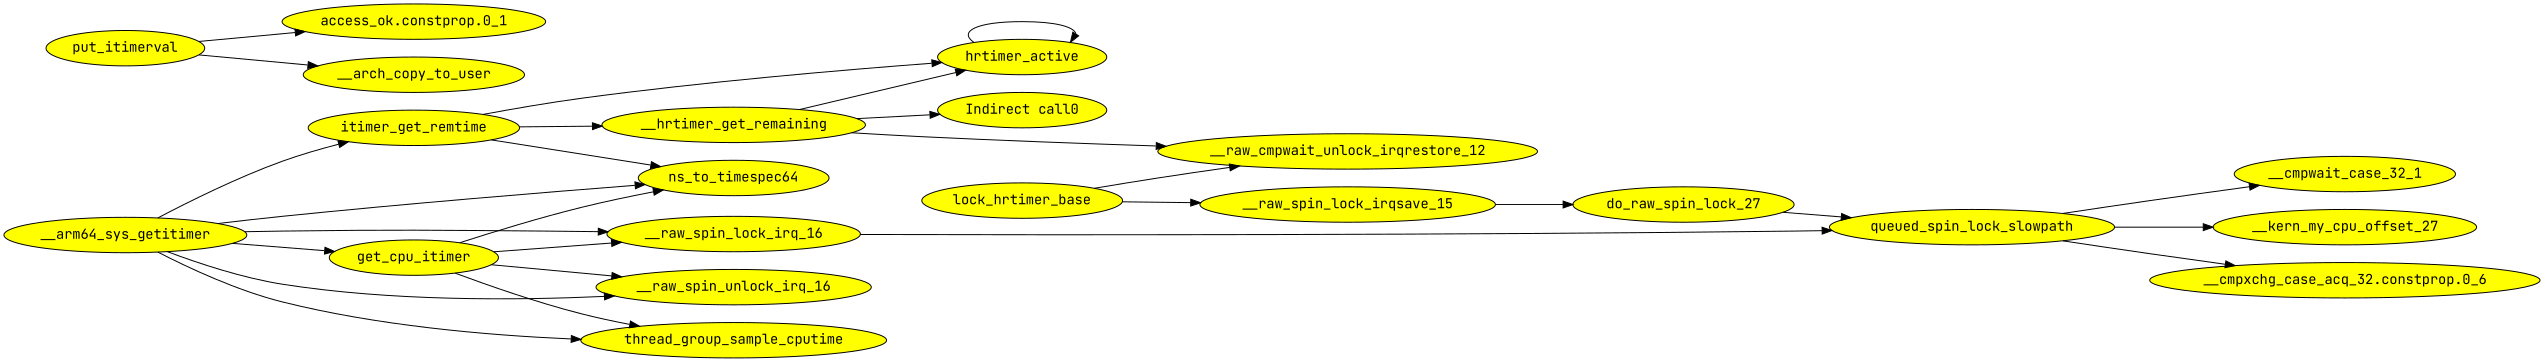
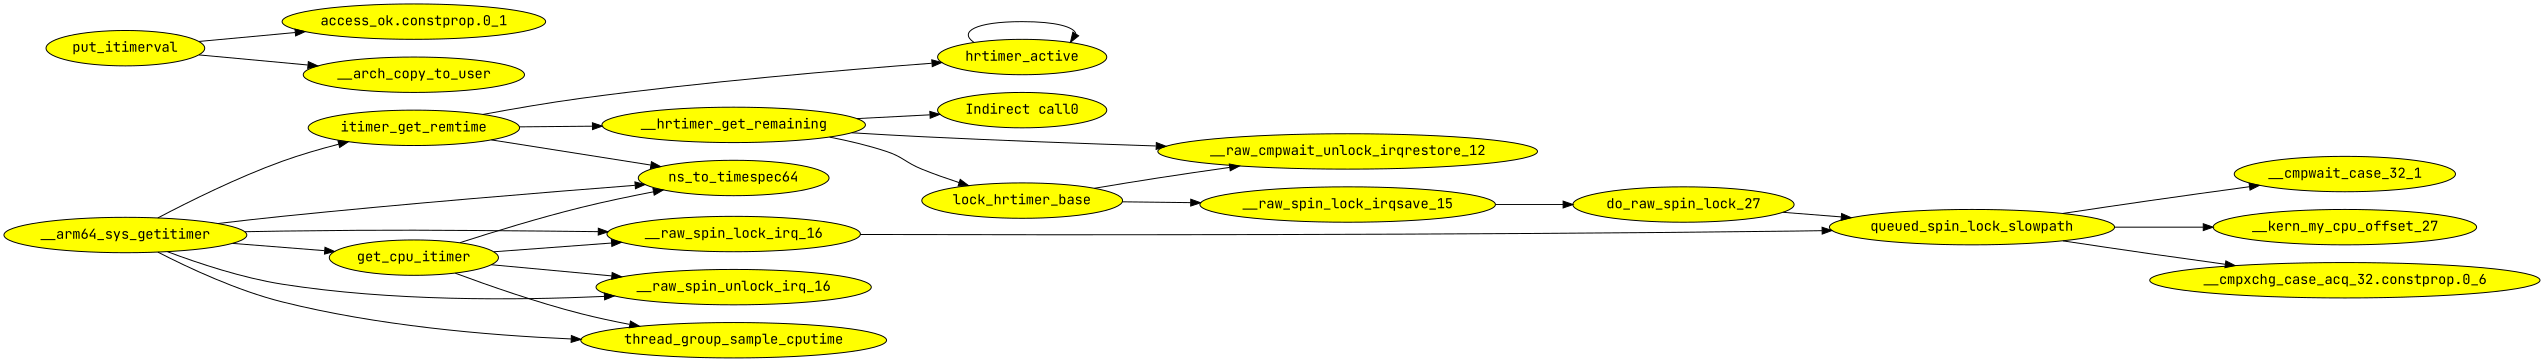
(878, 91) -> (896, 155)
